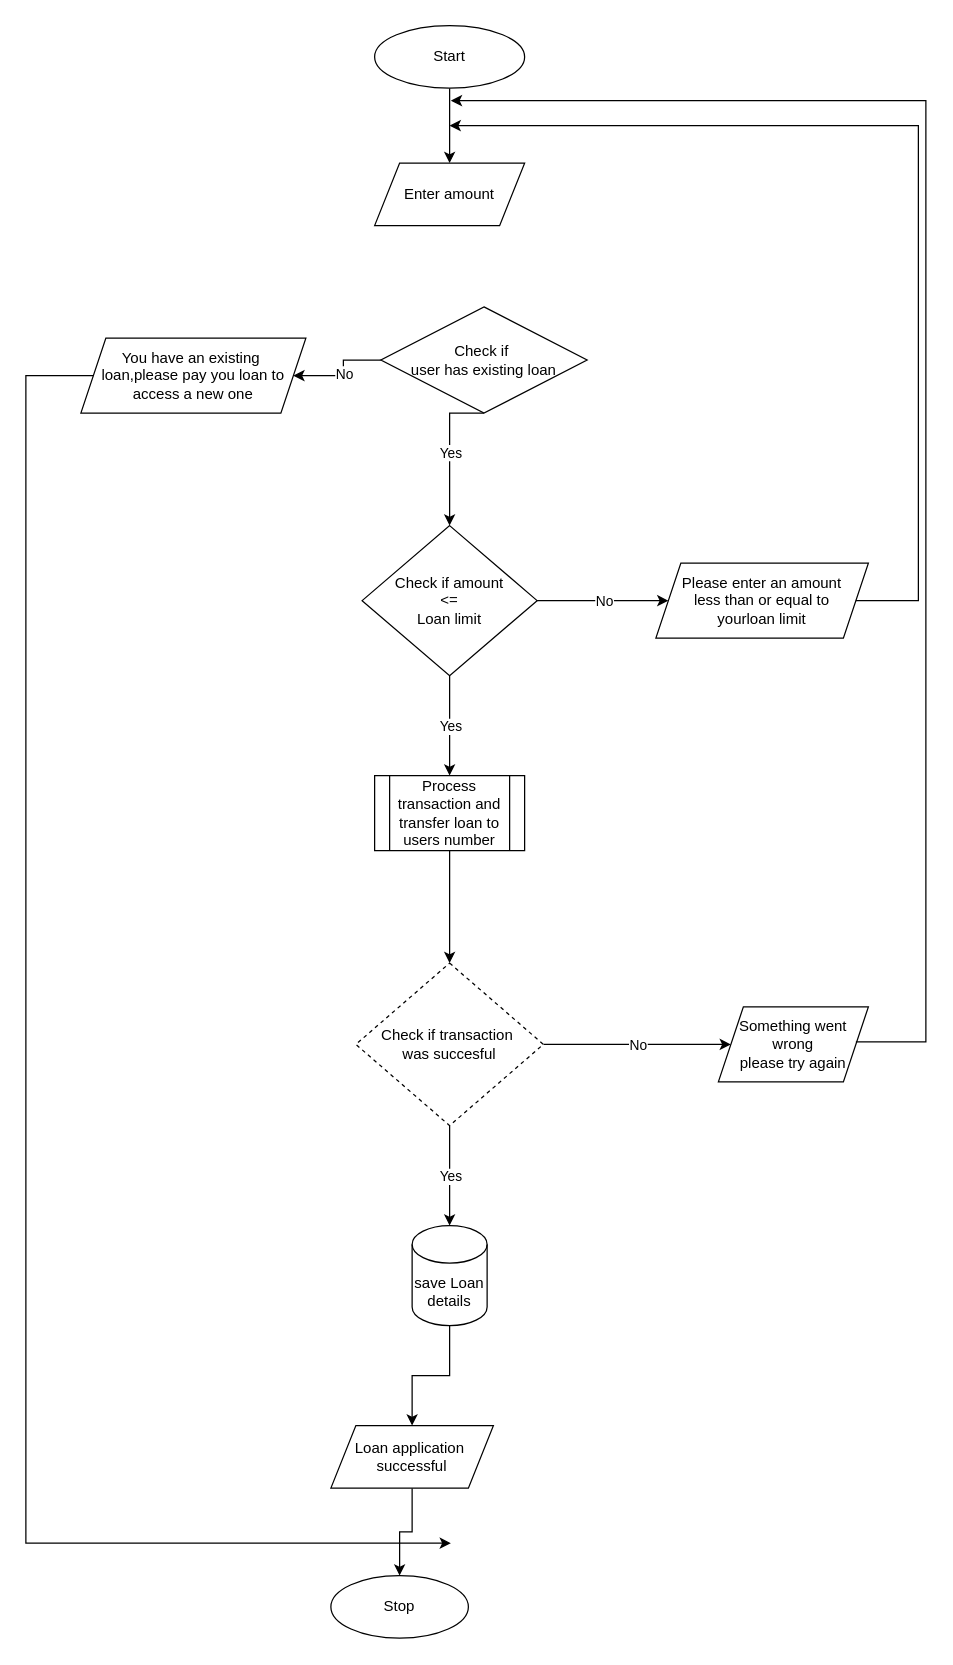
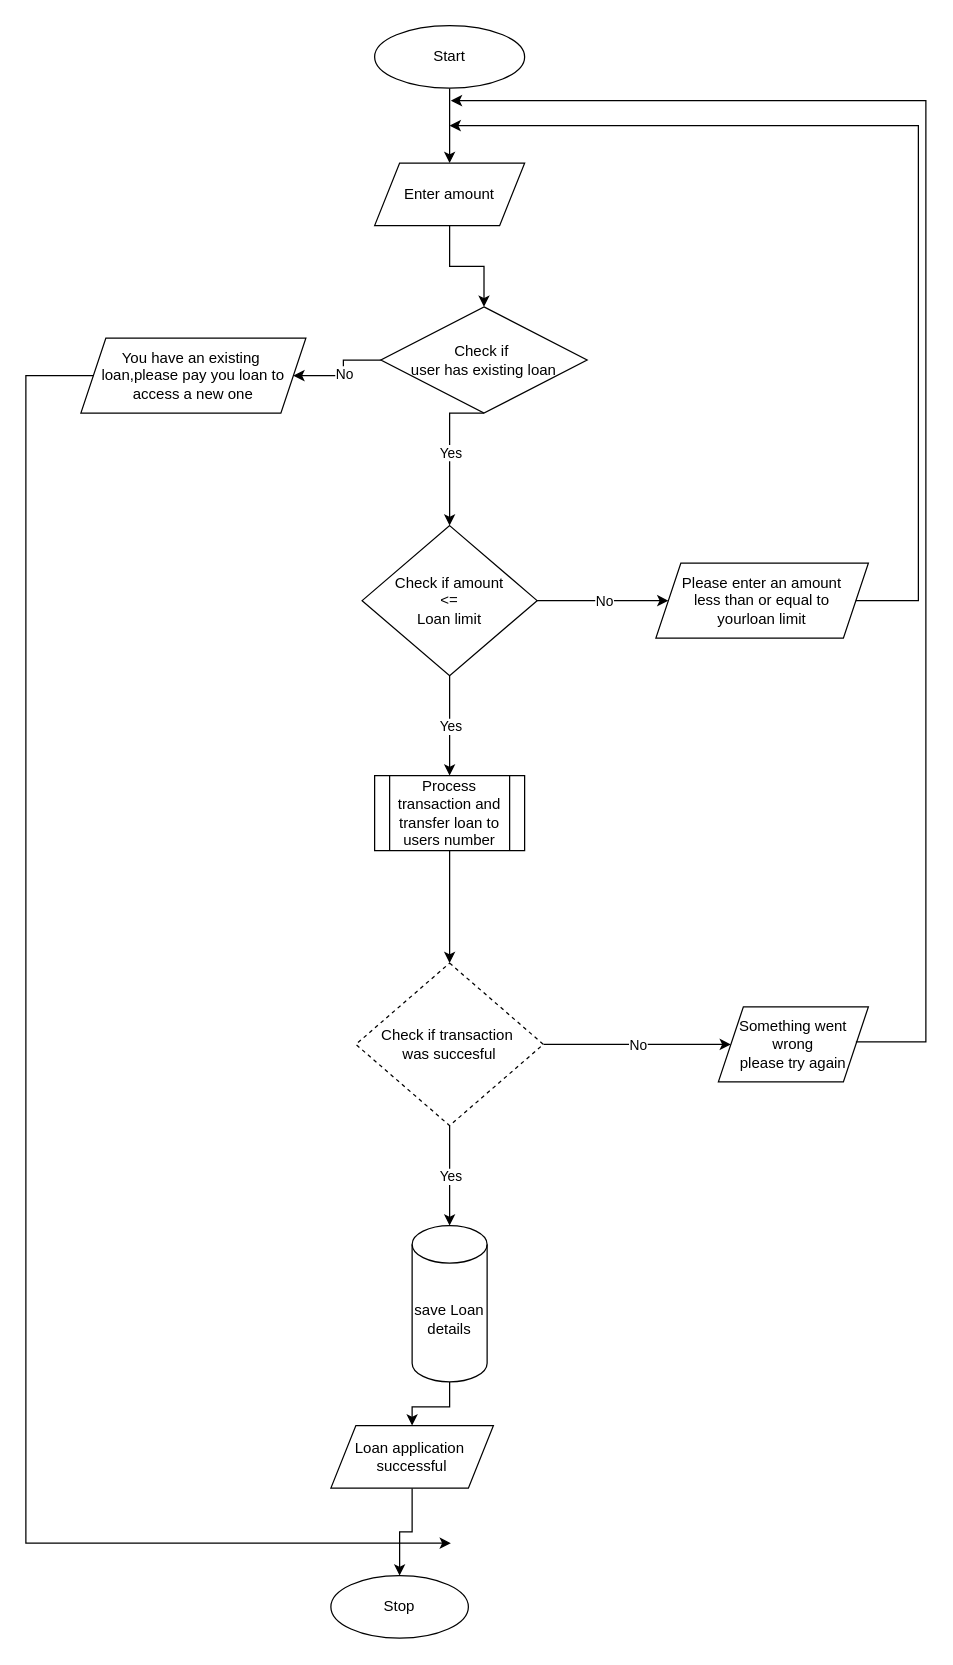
none -> (463, 266)
(449, 1276) -> (449, 1304)
